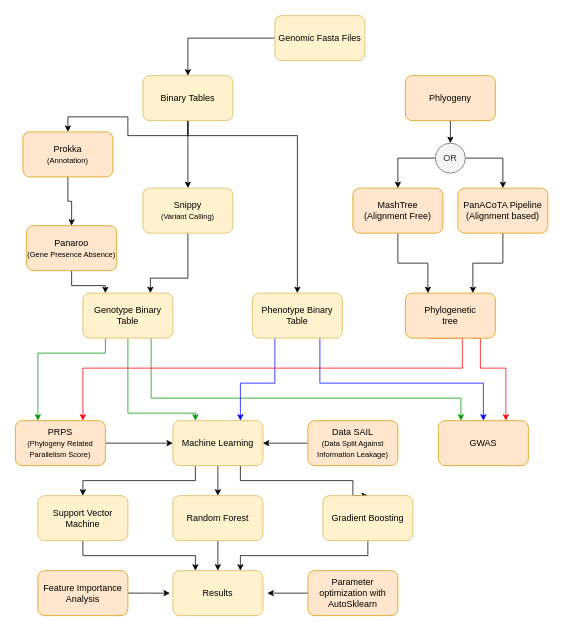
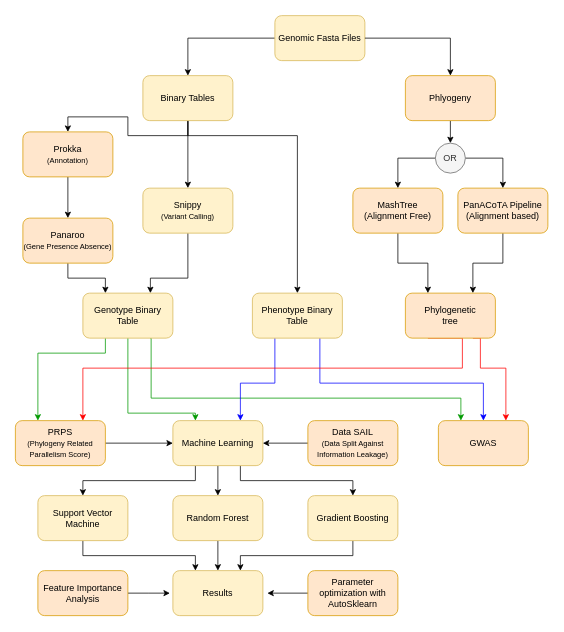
none -> (450, 52)
(72, 248) -> (68, 240)
(368, 518) -> (353, 518)
